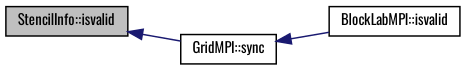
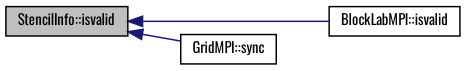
(310, 36) -> (236, 21)
